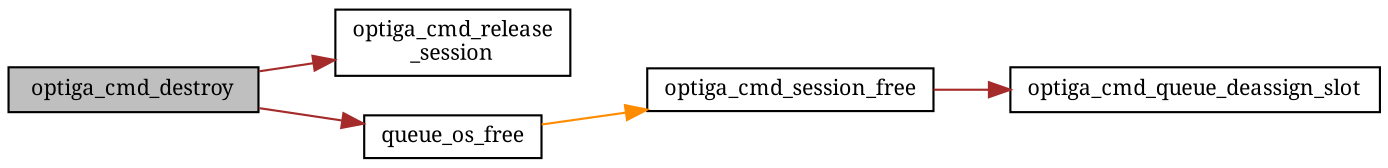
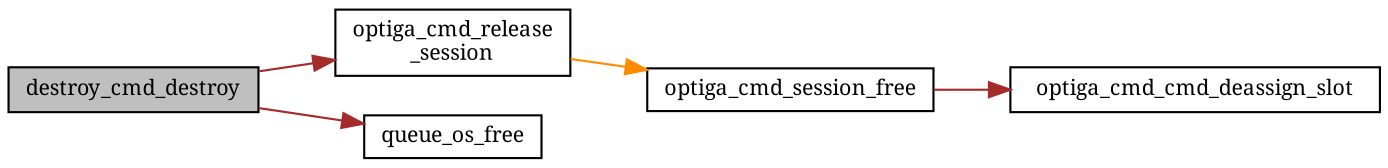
(134, 90) -> (134, 90)
(1195, 90) -> (1195, 90)
(583, 119) -> (598, 63)
